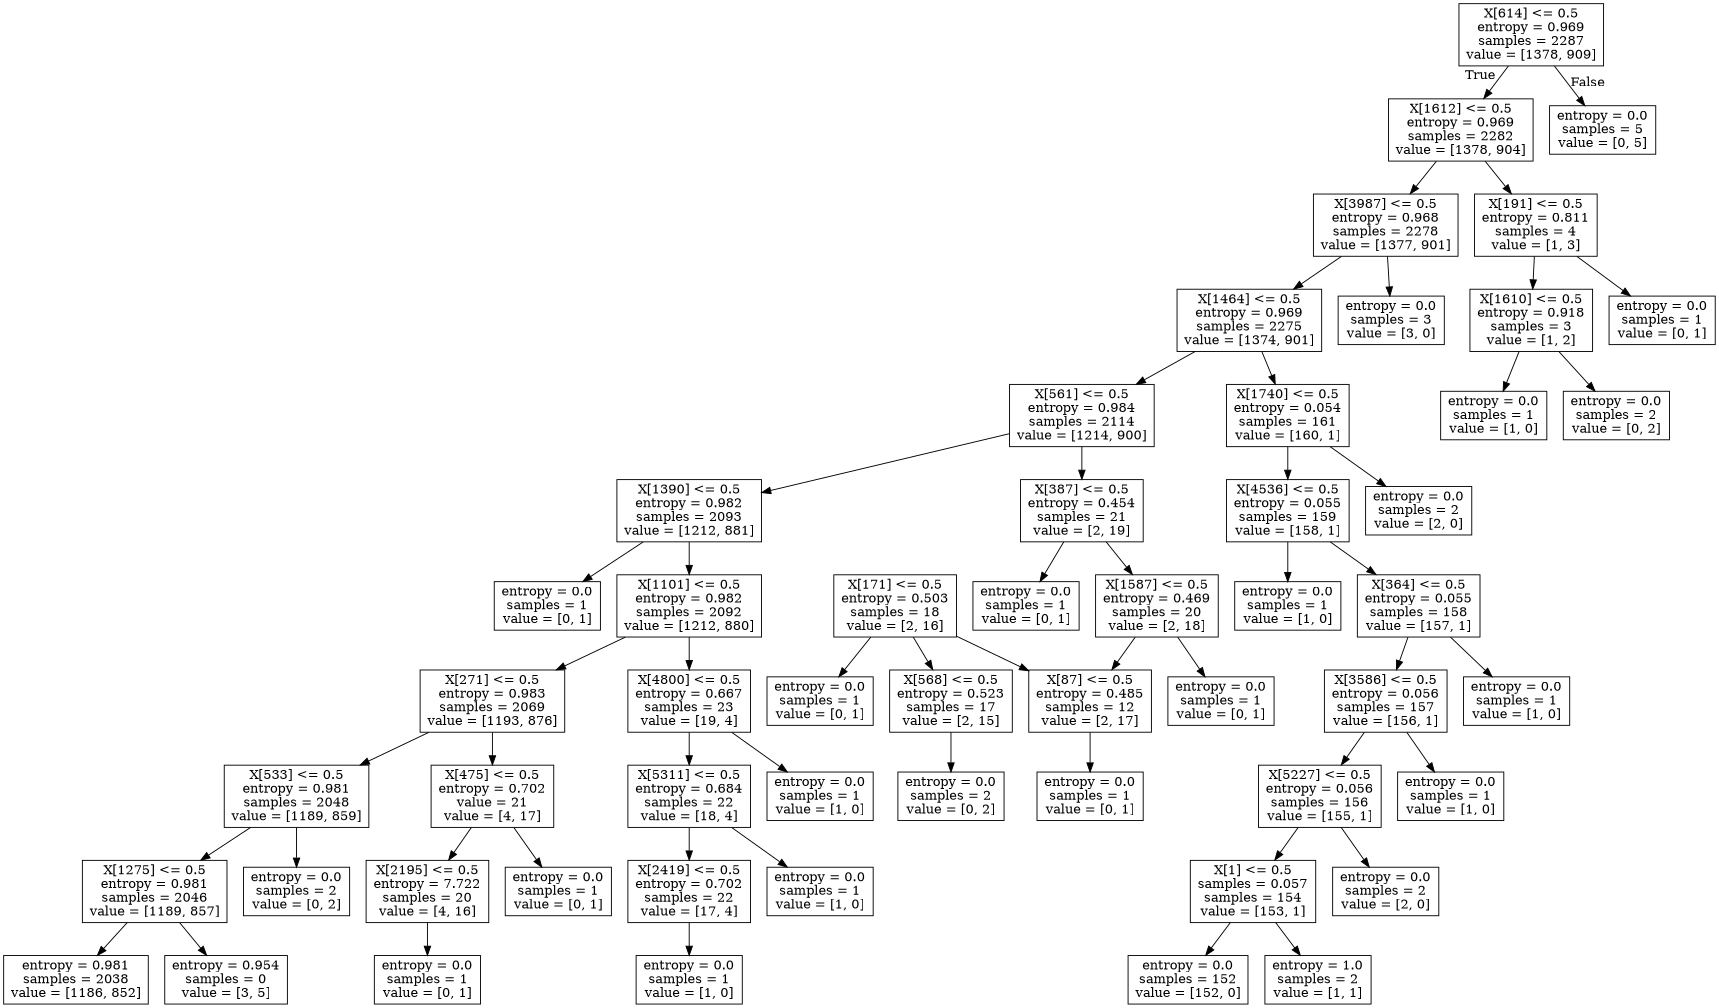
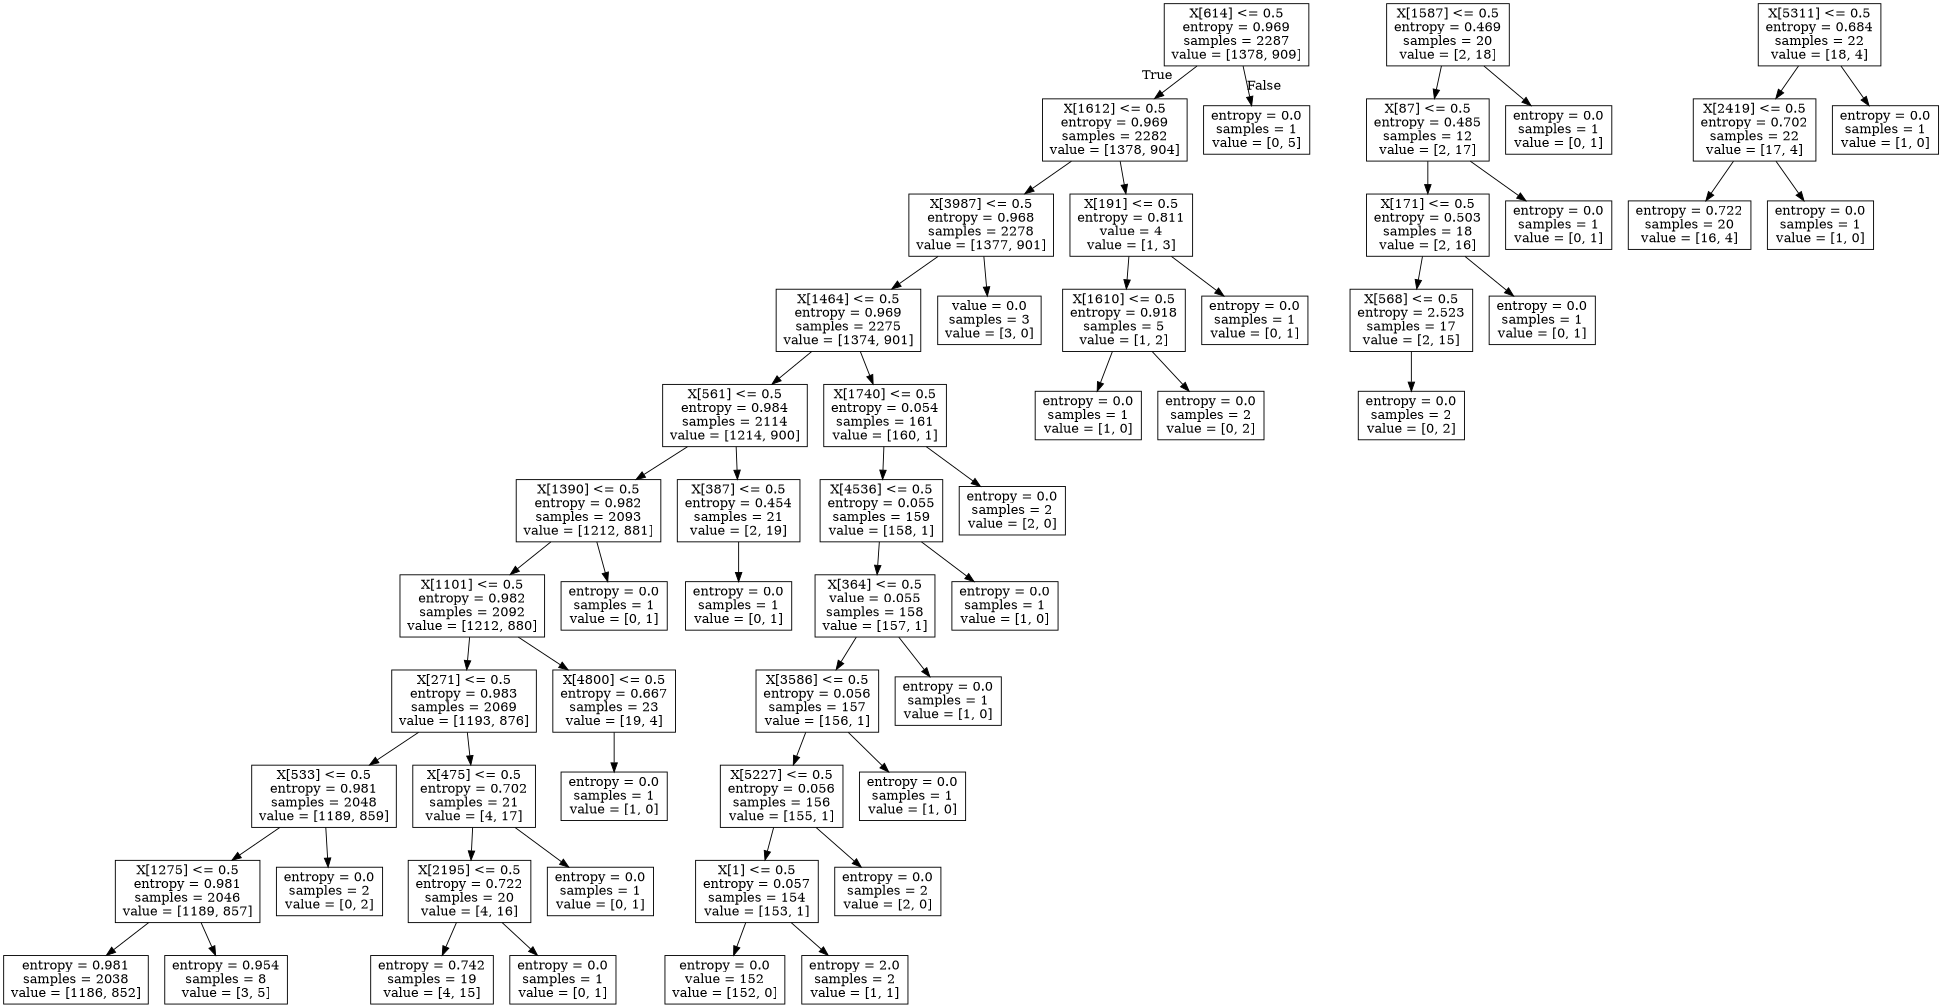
(1603, 130) -> (1257, 130)
(1536, 225) -> (1131, 225)
none -> (1690, 225)
(1391, 320) -> (989, 320)
(1531, 320) -> (1124, 320)
(1116, 555) -> none
(1419, 606) -> (875, 606)
(988, 651) -> (1428, 173)
(951, 701) -> (1411, 320)
(689, 744) -> none
(492, 796) -> (474, 796)
(427, 891) -> (470, 891)
(1253, 891) -> (757, 891)
(226, 980) -> (226, 980)
none -> (432, 980)
(1188, 980) -> (725, 980)
(1318, 980) -> (855, 980)
